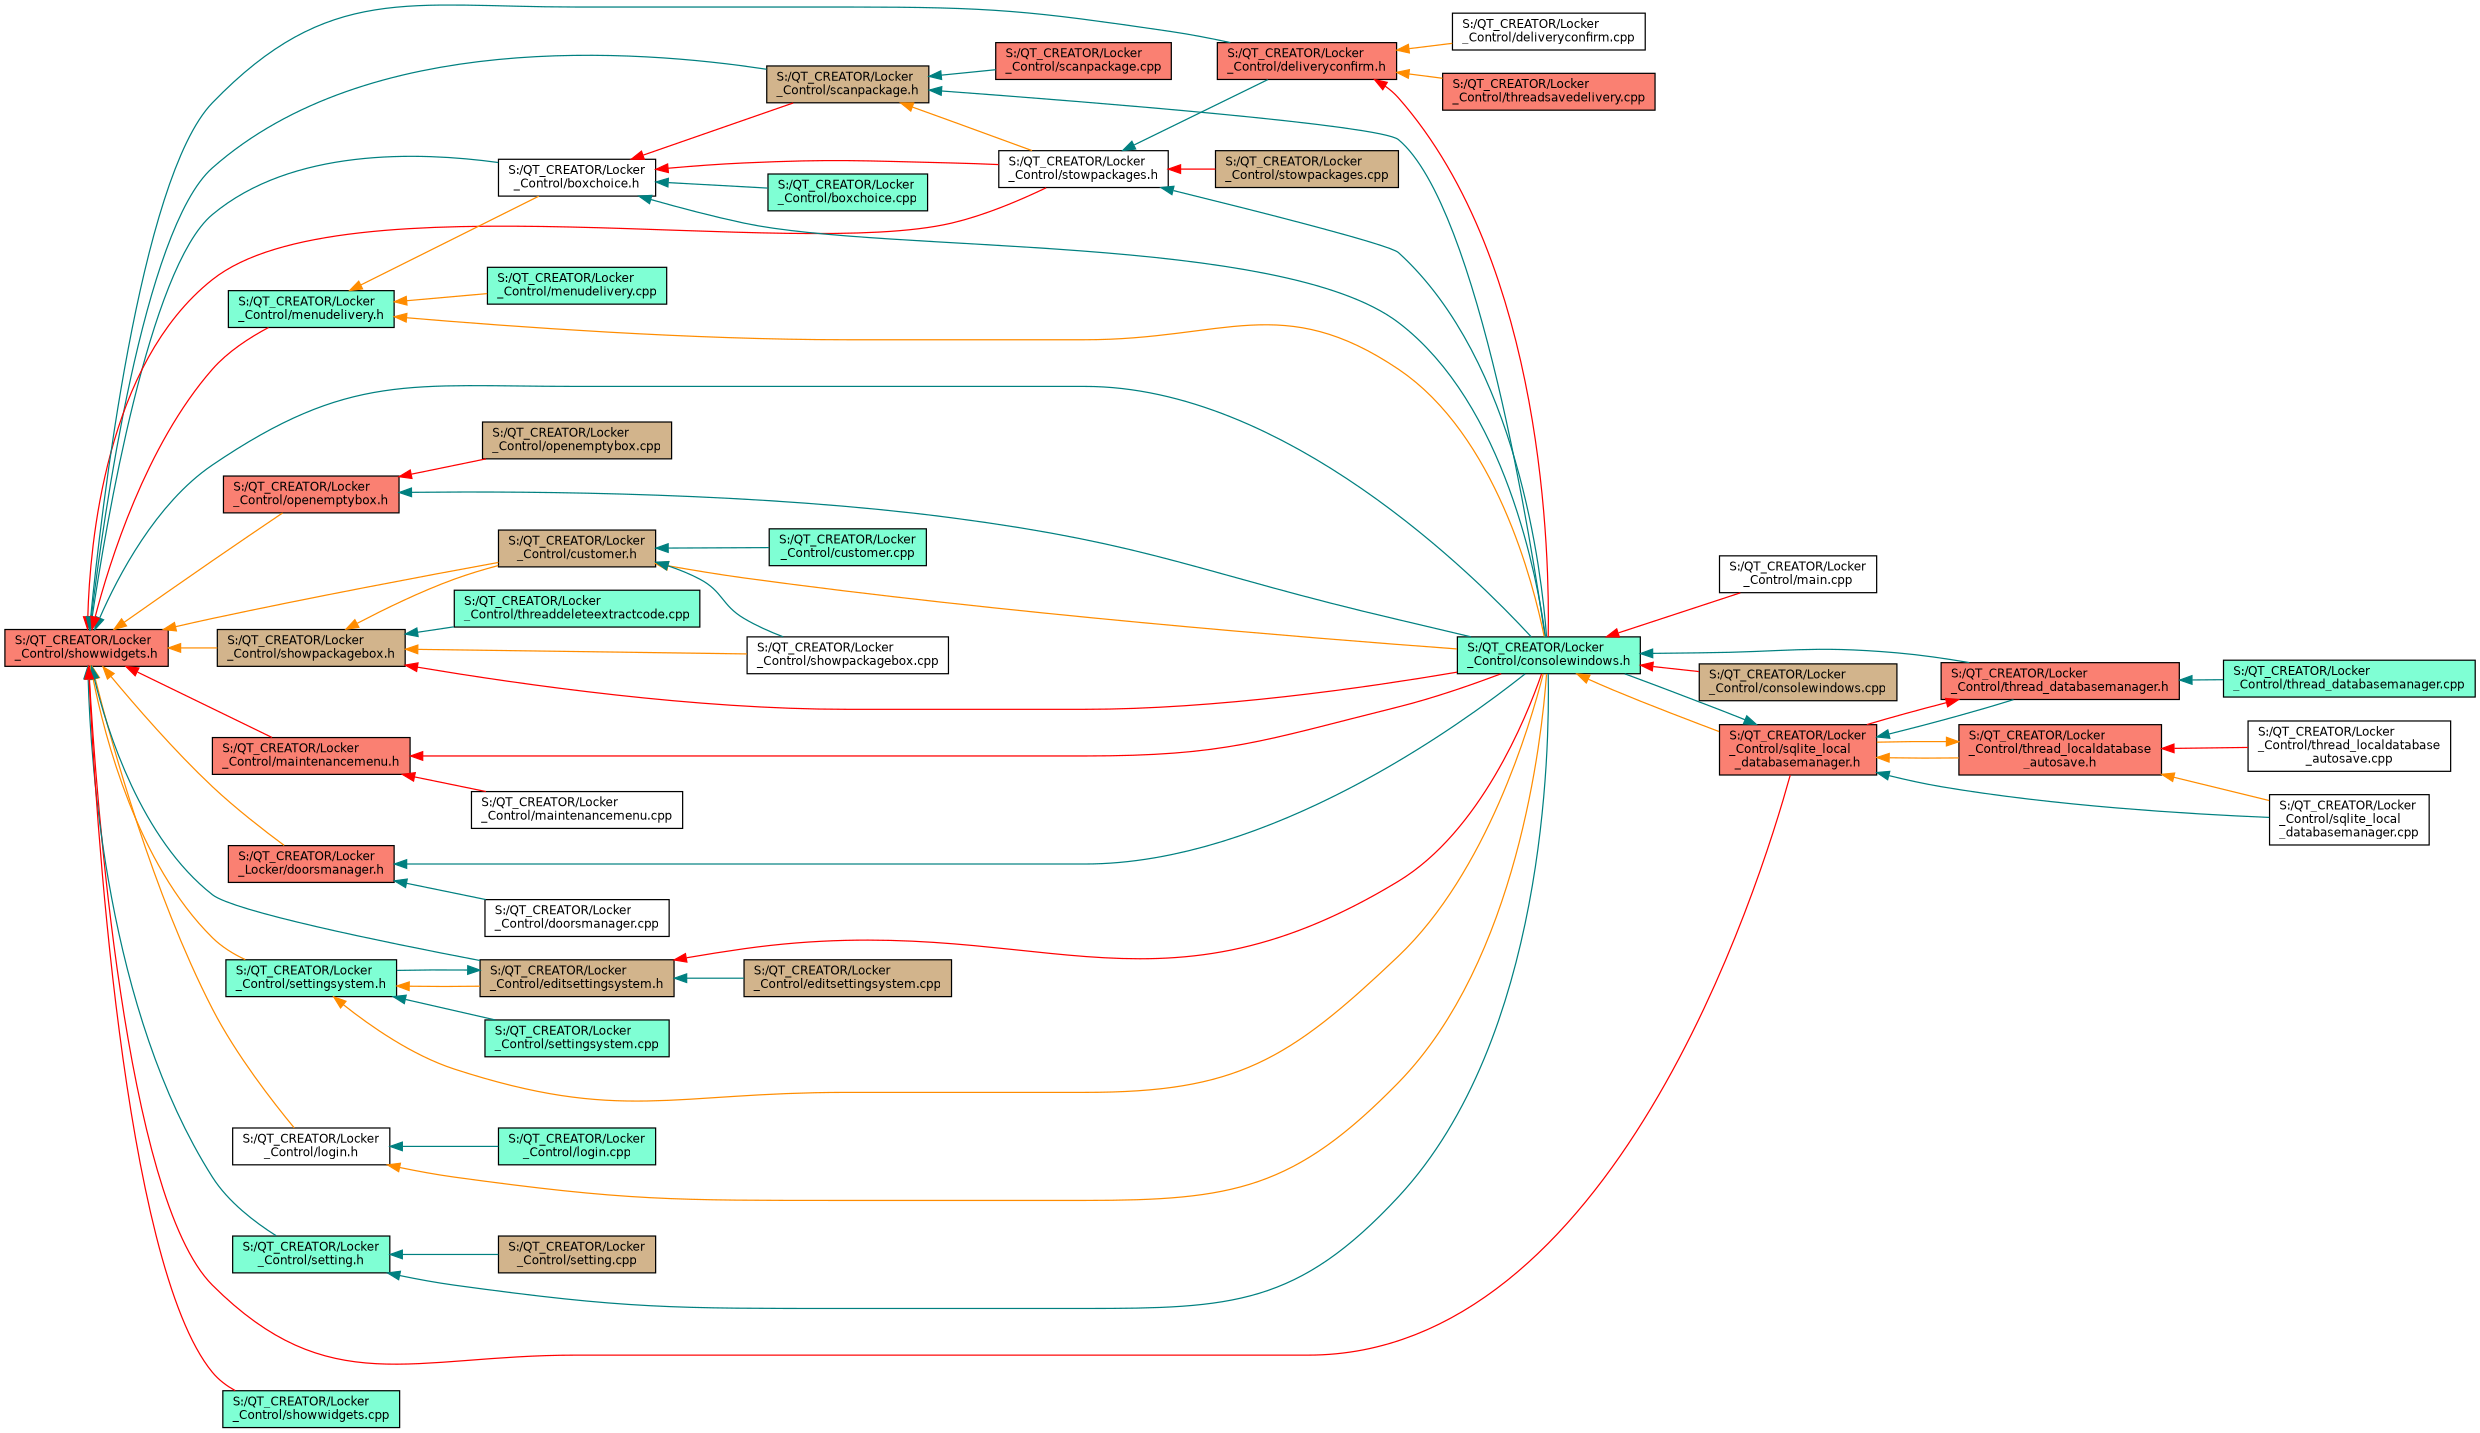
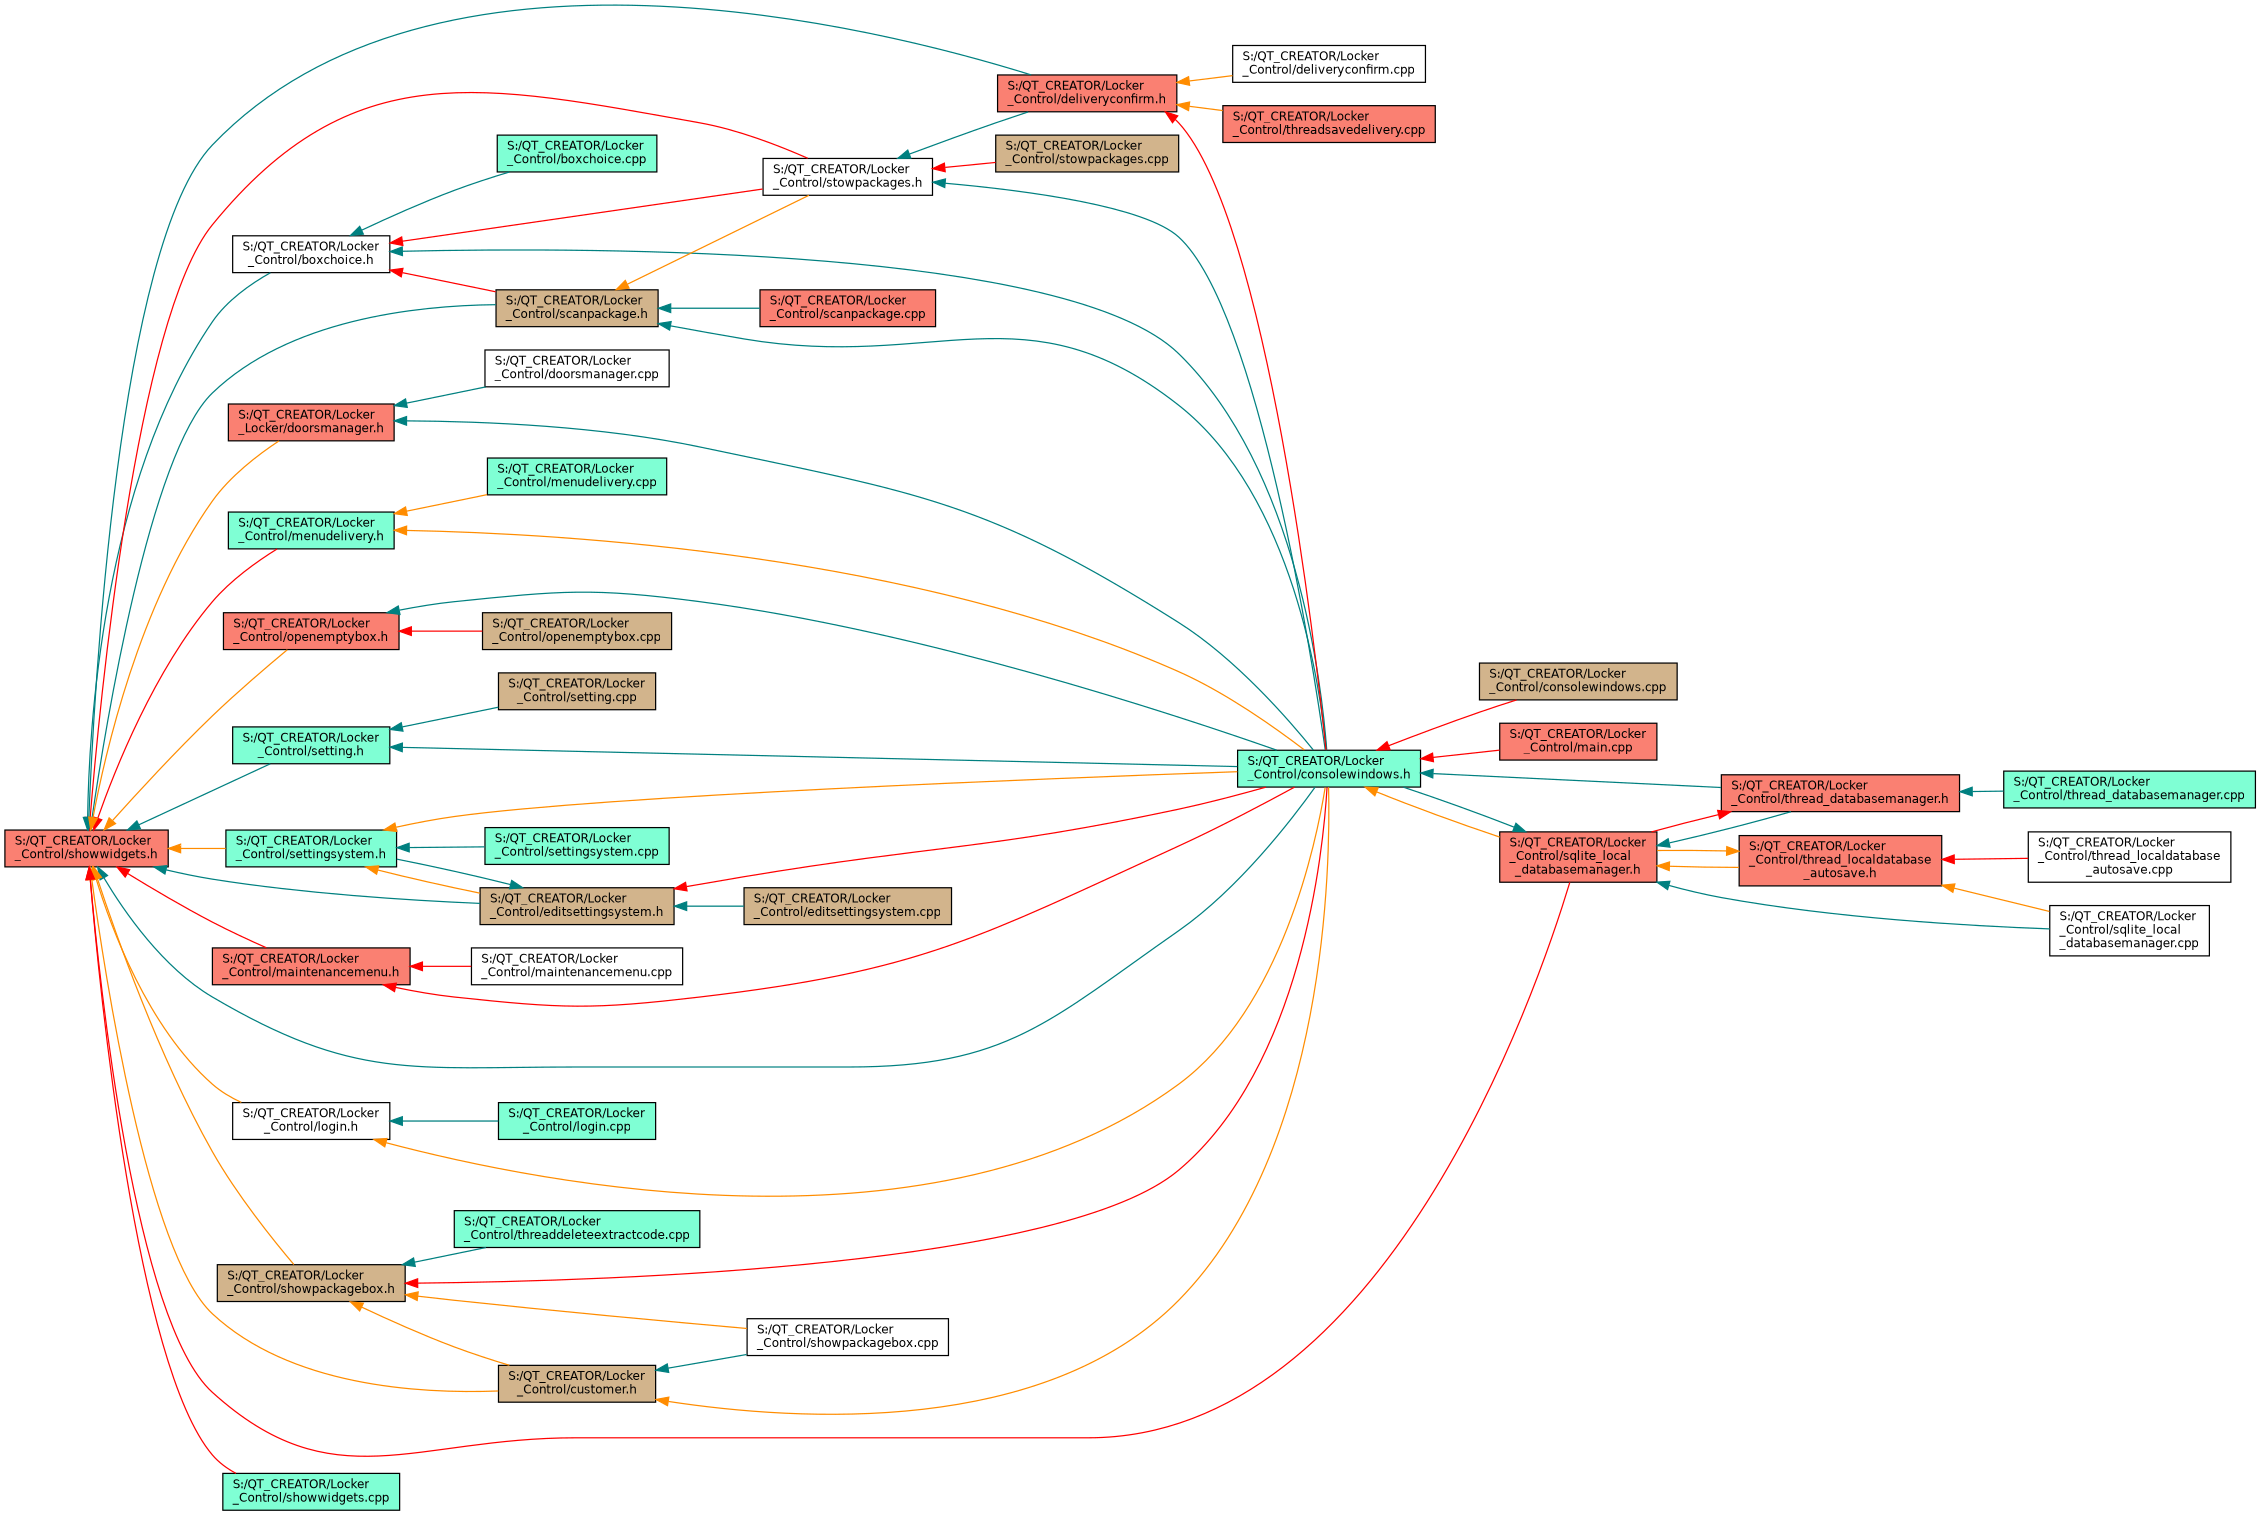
(450, 241) -> none
(848, 547) -> none
(1798, 574) -> (1578, 742)
